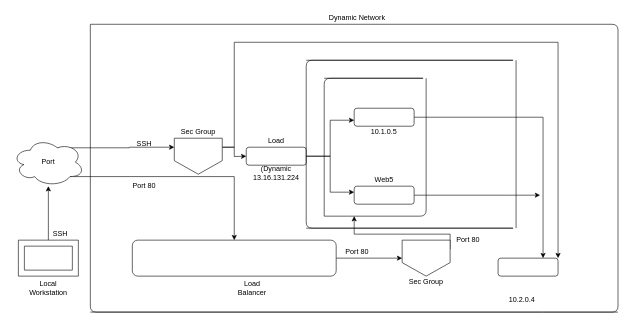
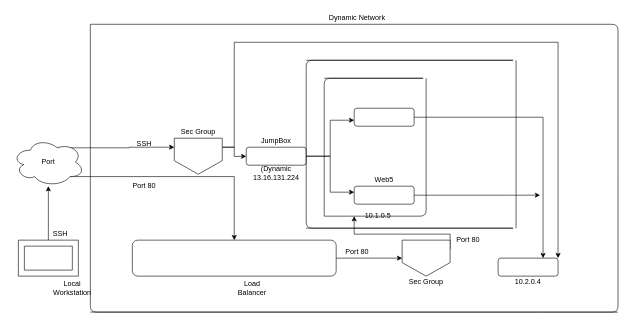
(384, 132) -> (378, 216)
(276, 141) -> (276, 141)
(48, 288) -> (72, 288)
(522, 300) -> (528, 282)
